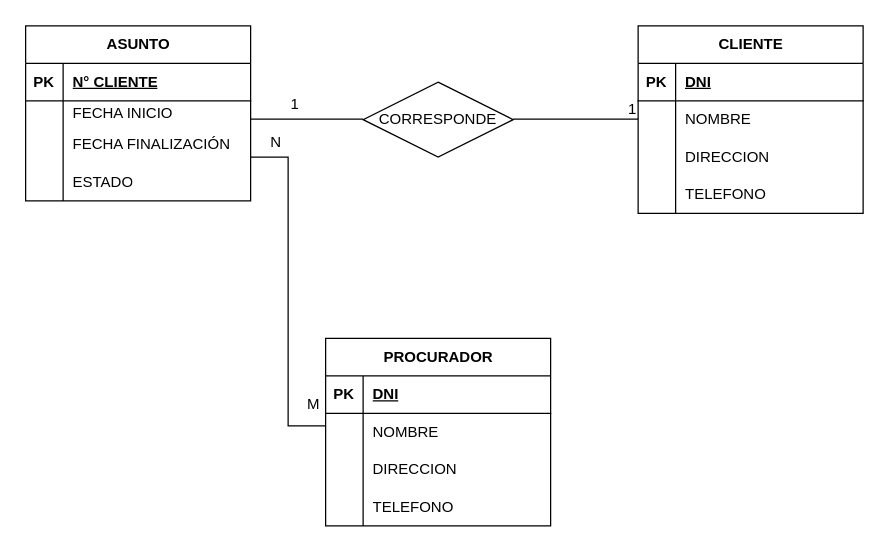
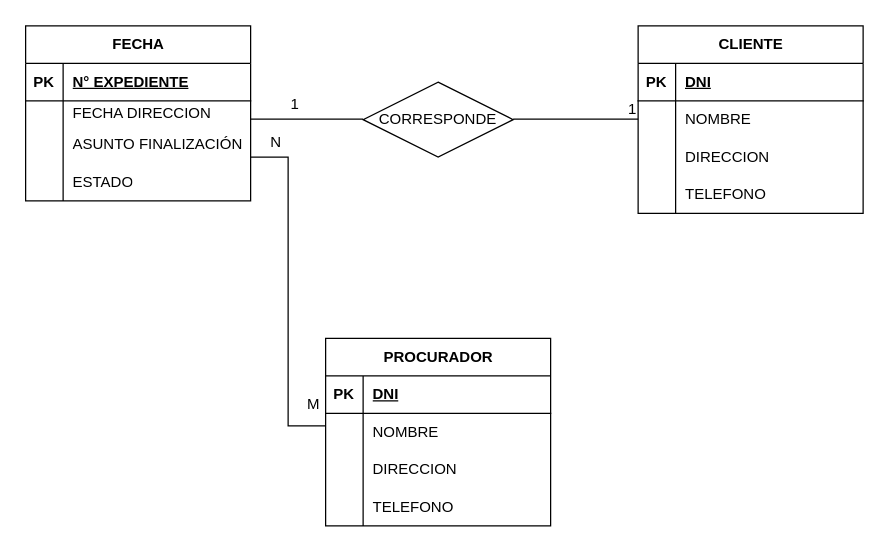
(139, 44) -> (139, 44)
(113, 82) -> (126, 82)
(122, 113) -> (134, 113)
(147, 144) -> (151, 144)
